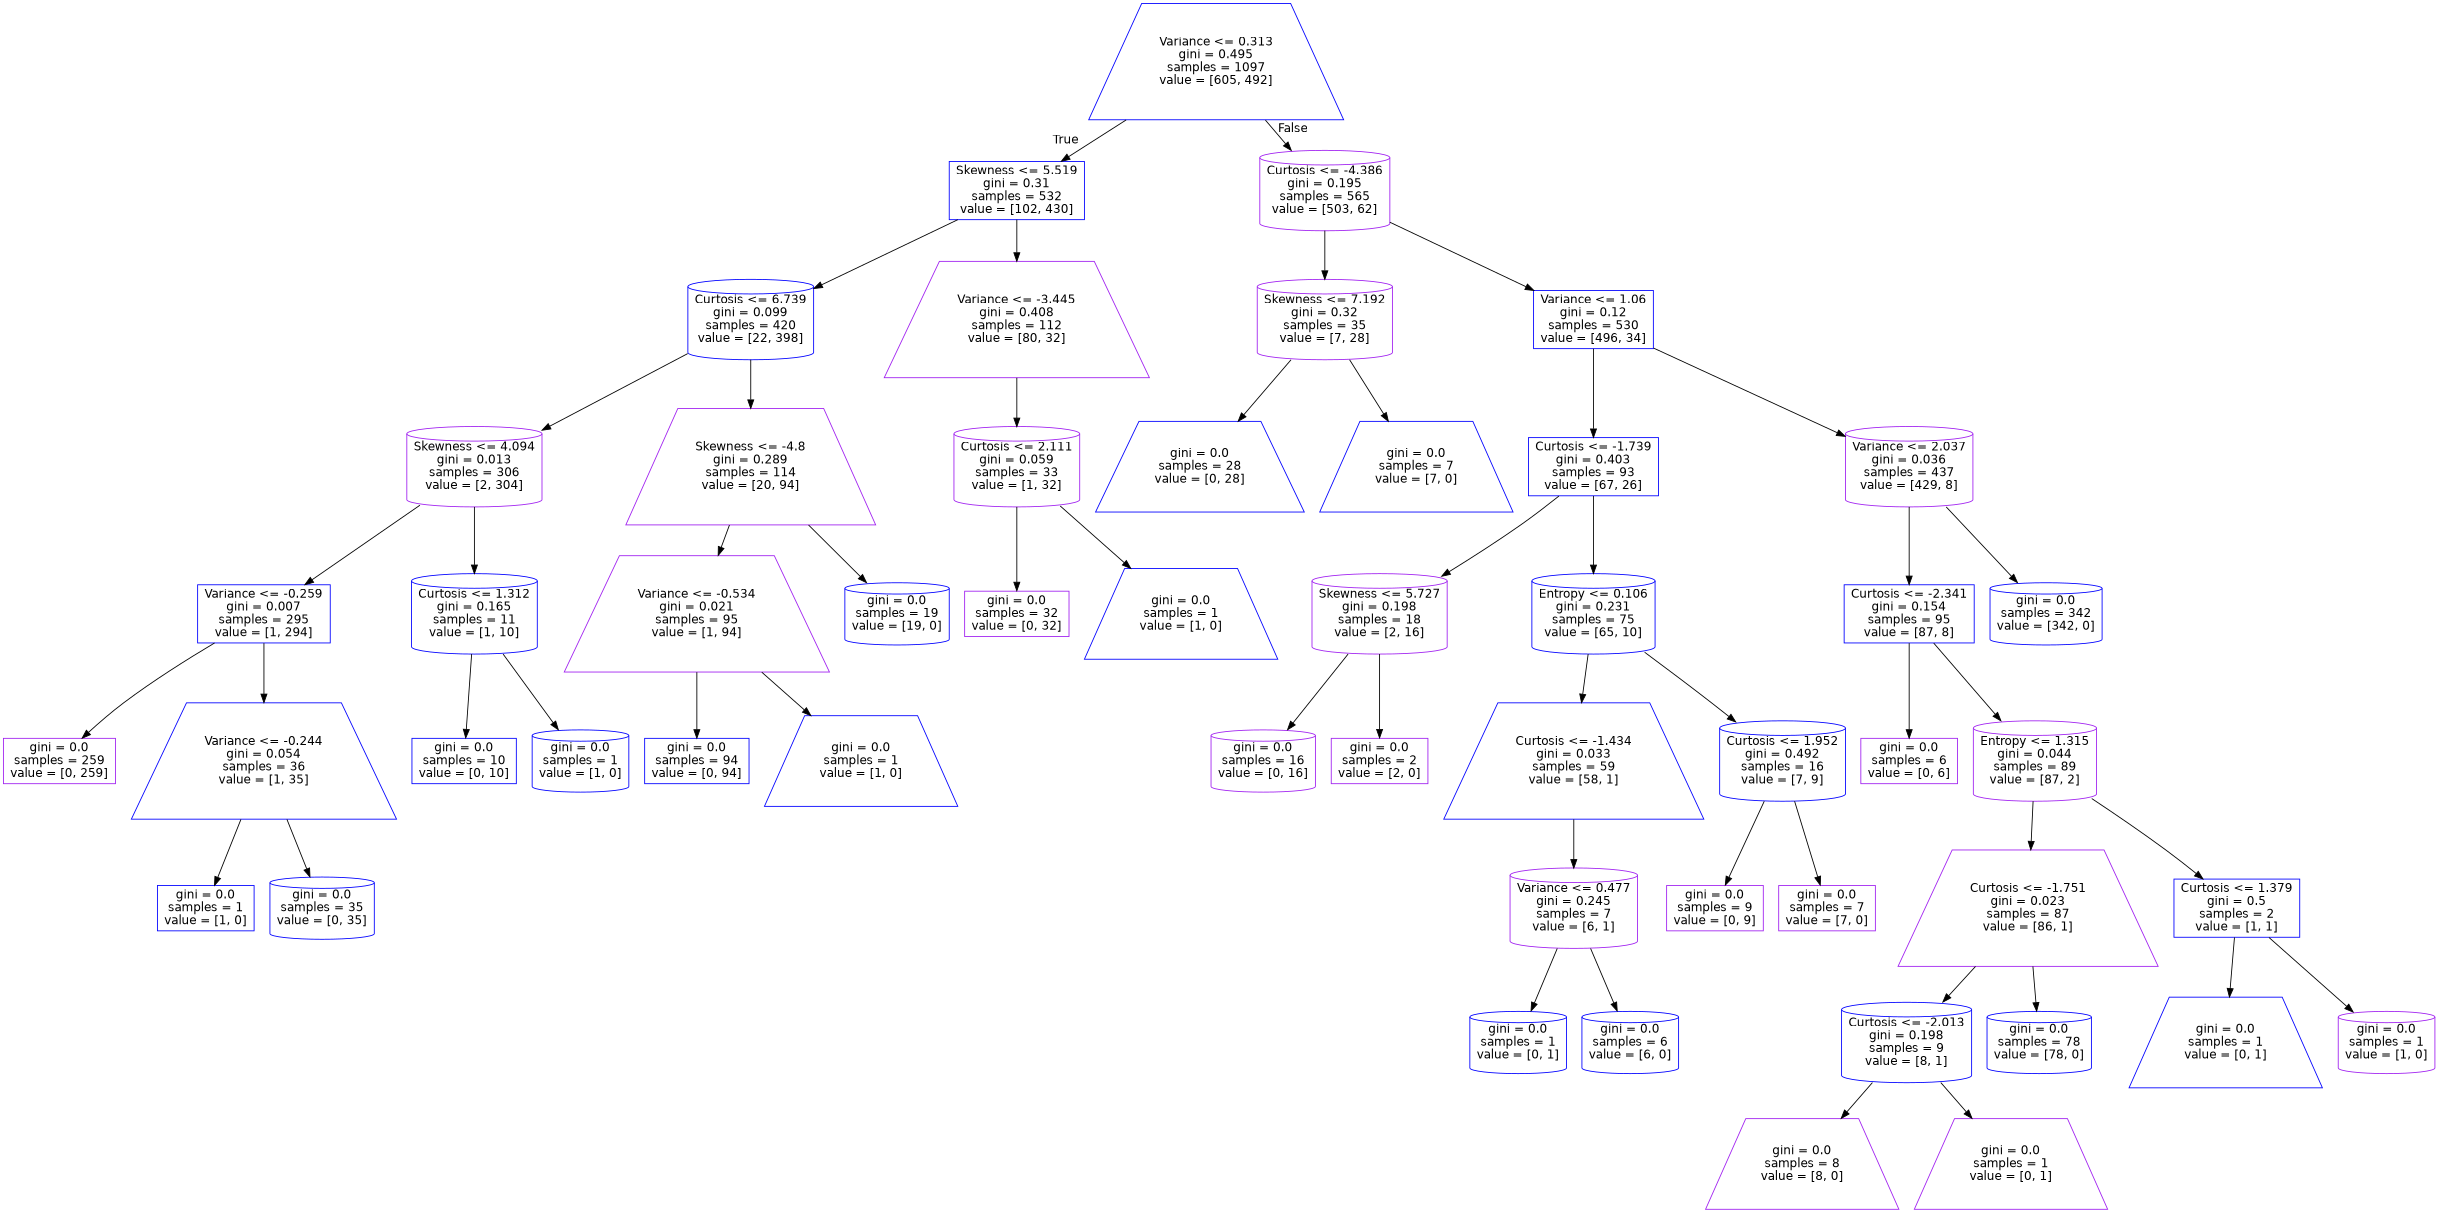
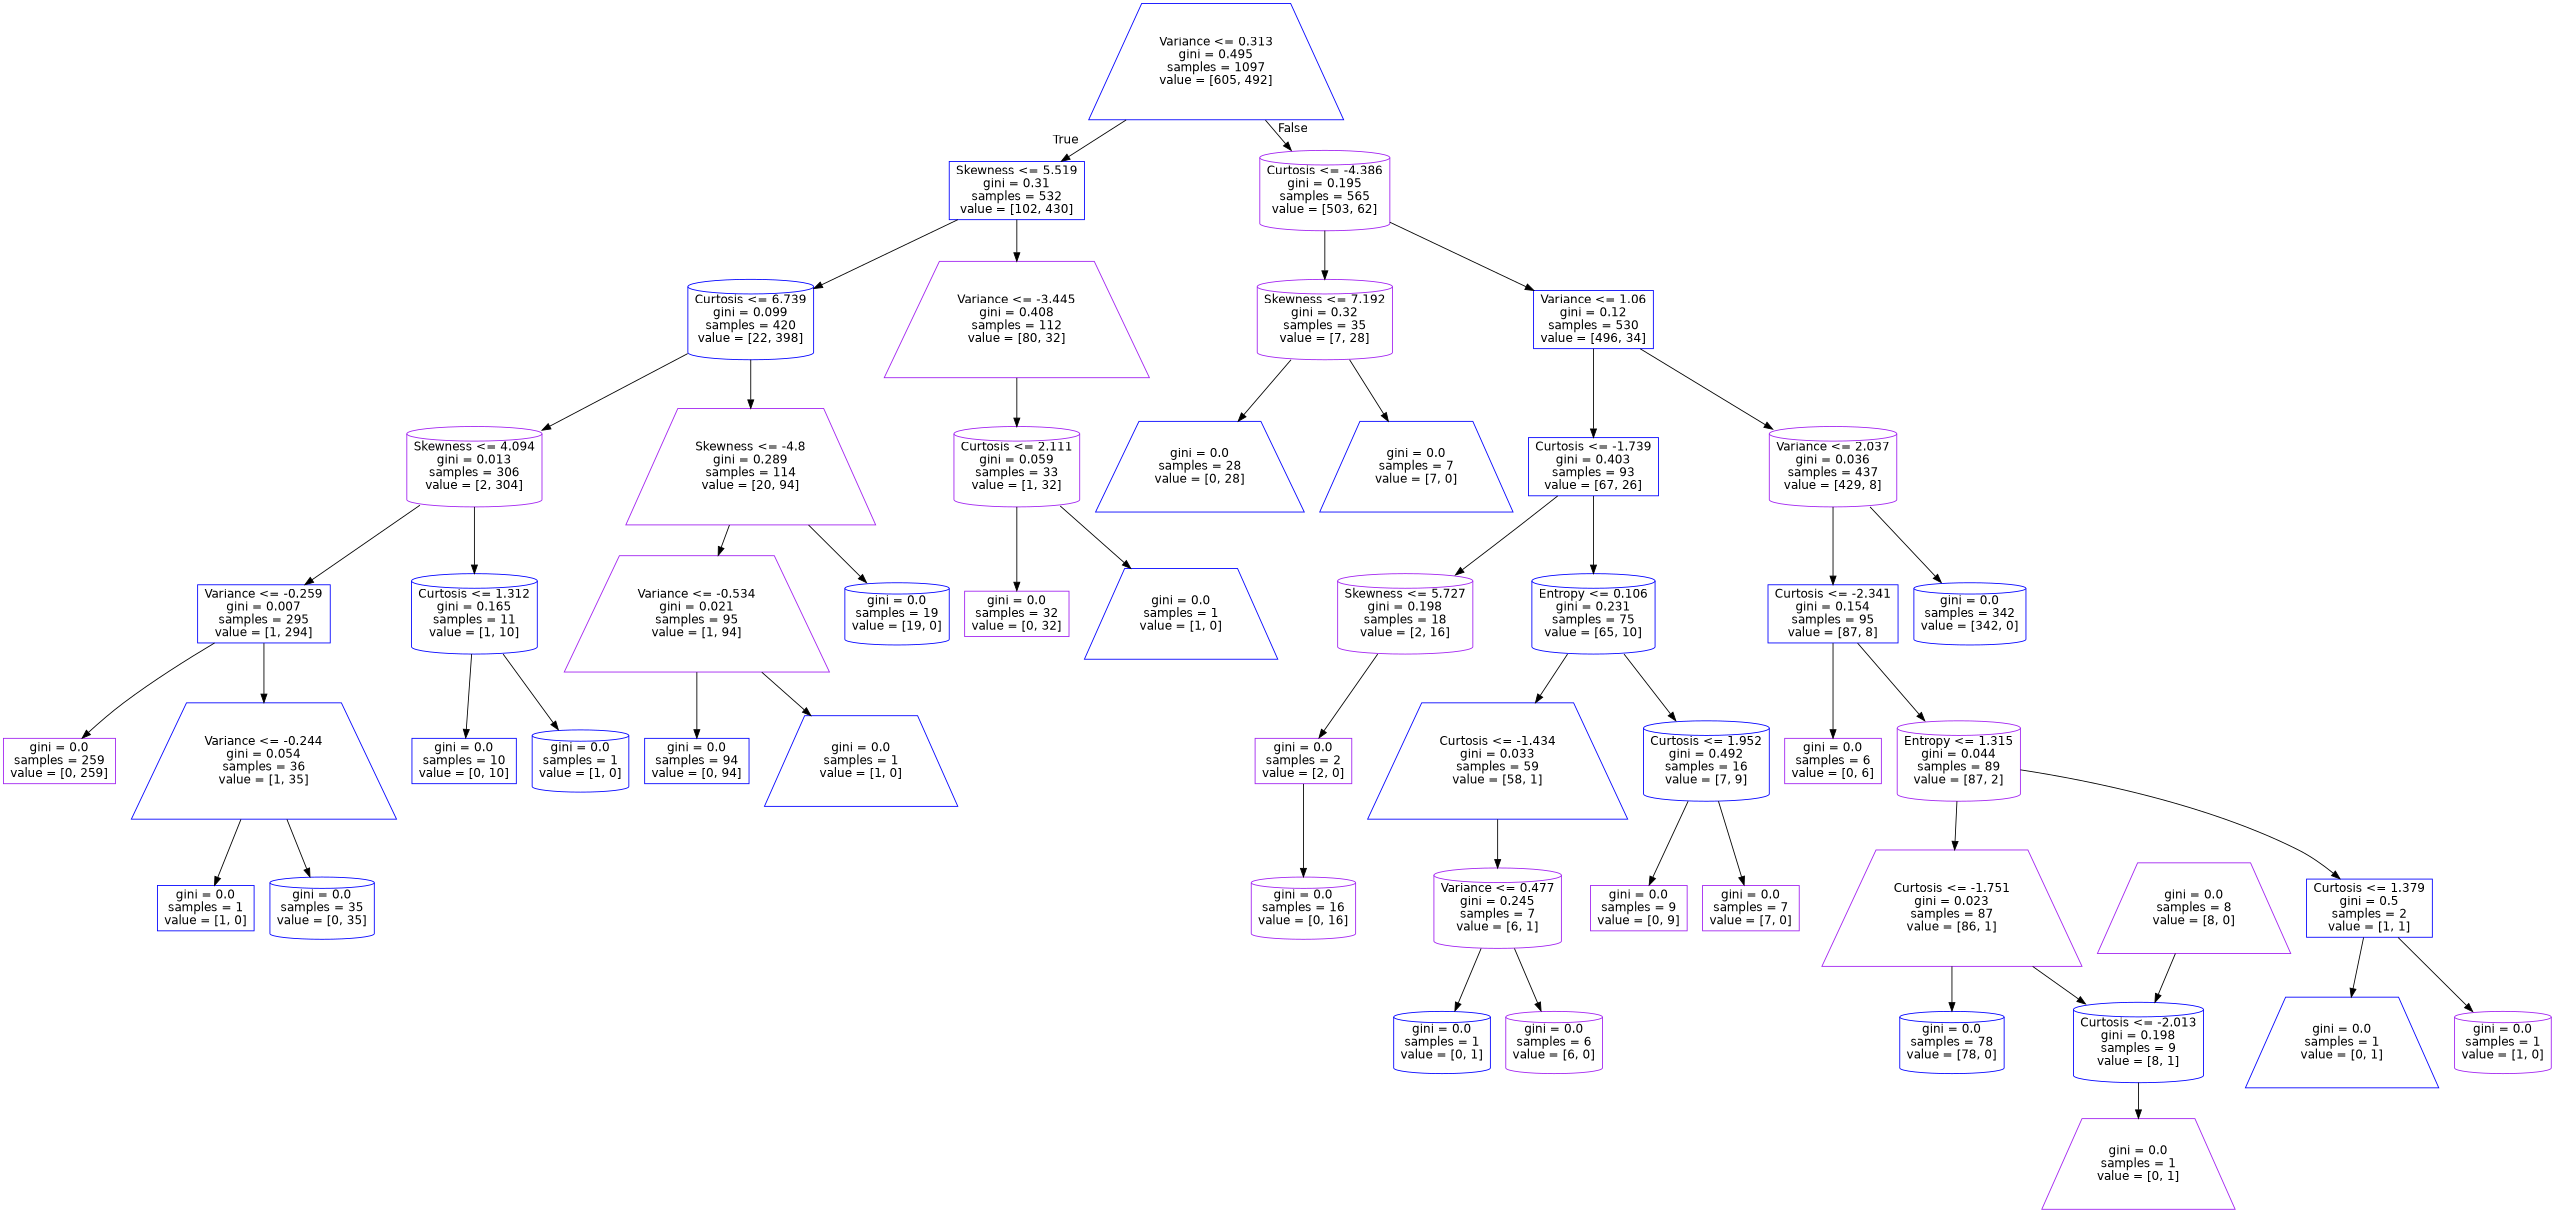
(1321, 688) -> (1303, 826)
(1630, 1042) -> (1554, 1042)
(1860, 1097) -> (2167, 974)
